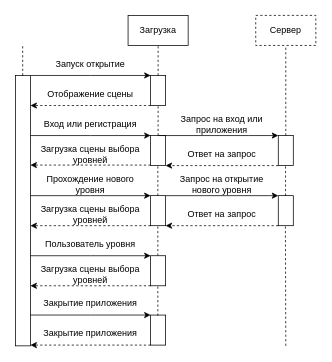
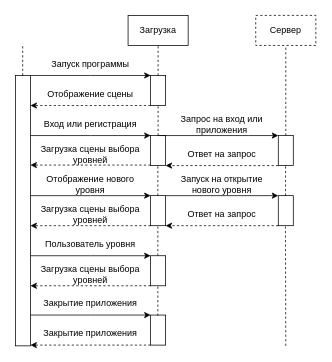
(90, 64) -> (90, 64)
(90, 184) -> (90, 184)
(222, 184) -> (222, 184)
